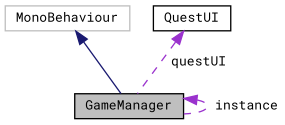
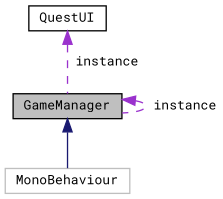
(195, 62) -> (104, 62)
(102, 68) -> (68, 150)
